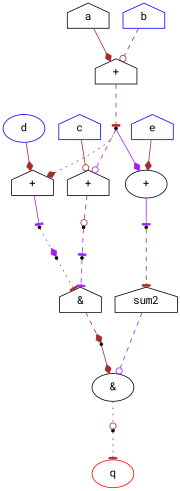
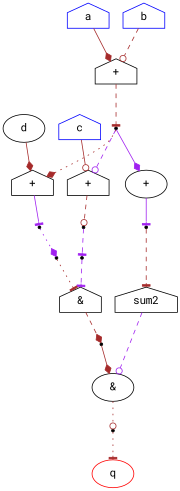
(88, 17) -> (88, 17)
(24, 128) -> (24, 128)
(152, 128) -> none
